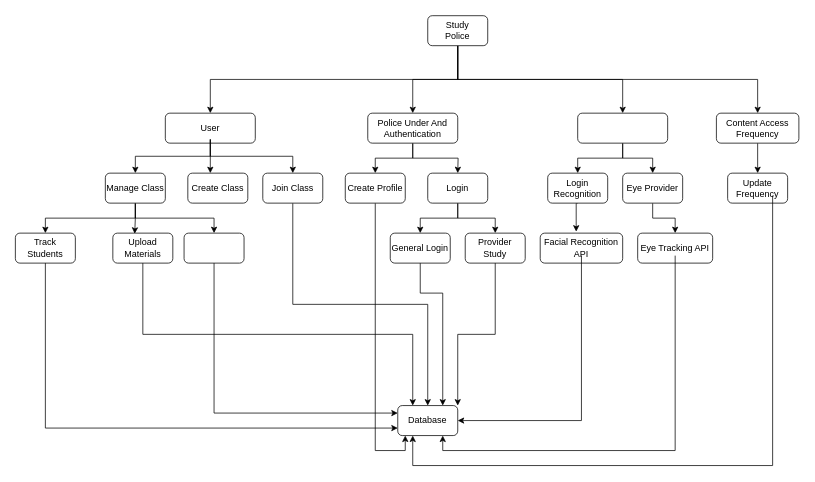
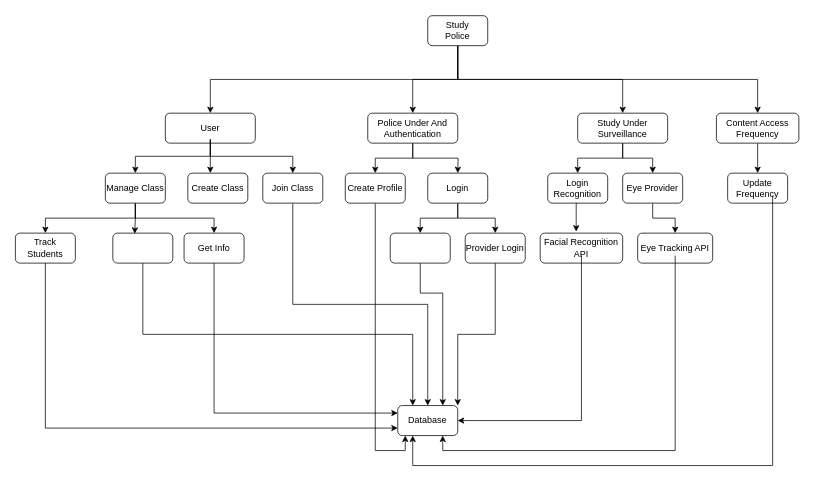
none -> (623, 128)
(143, 248) -> none
none -> (214, 248)
(420, 248) -> none
(495, 248) -> (495, 248)
